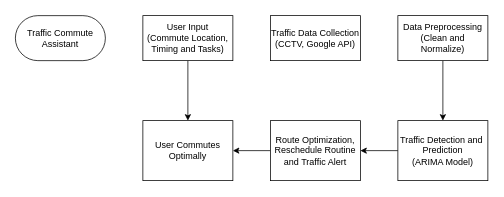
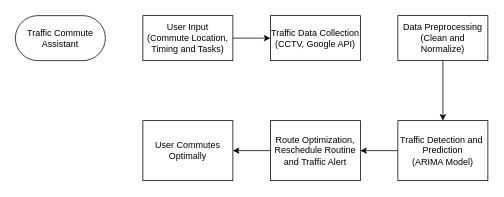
(188, 114) -> (264, 38)
